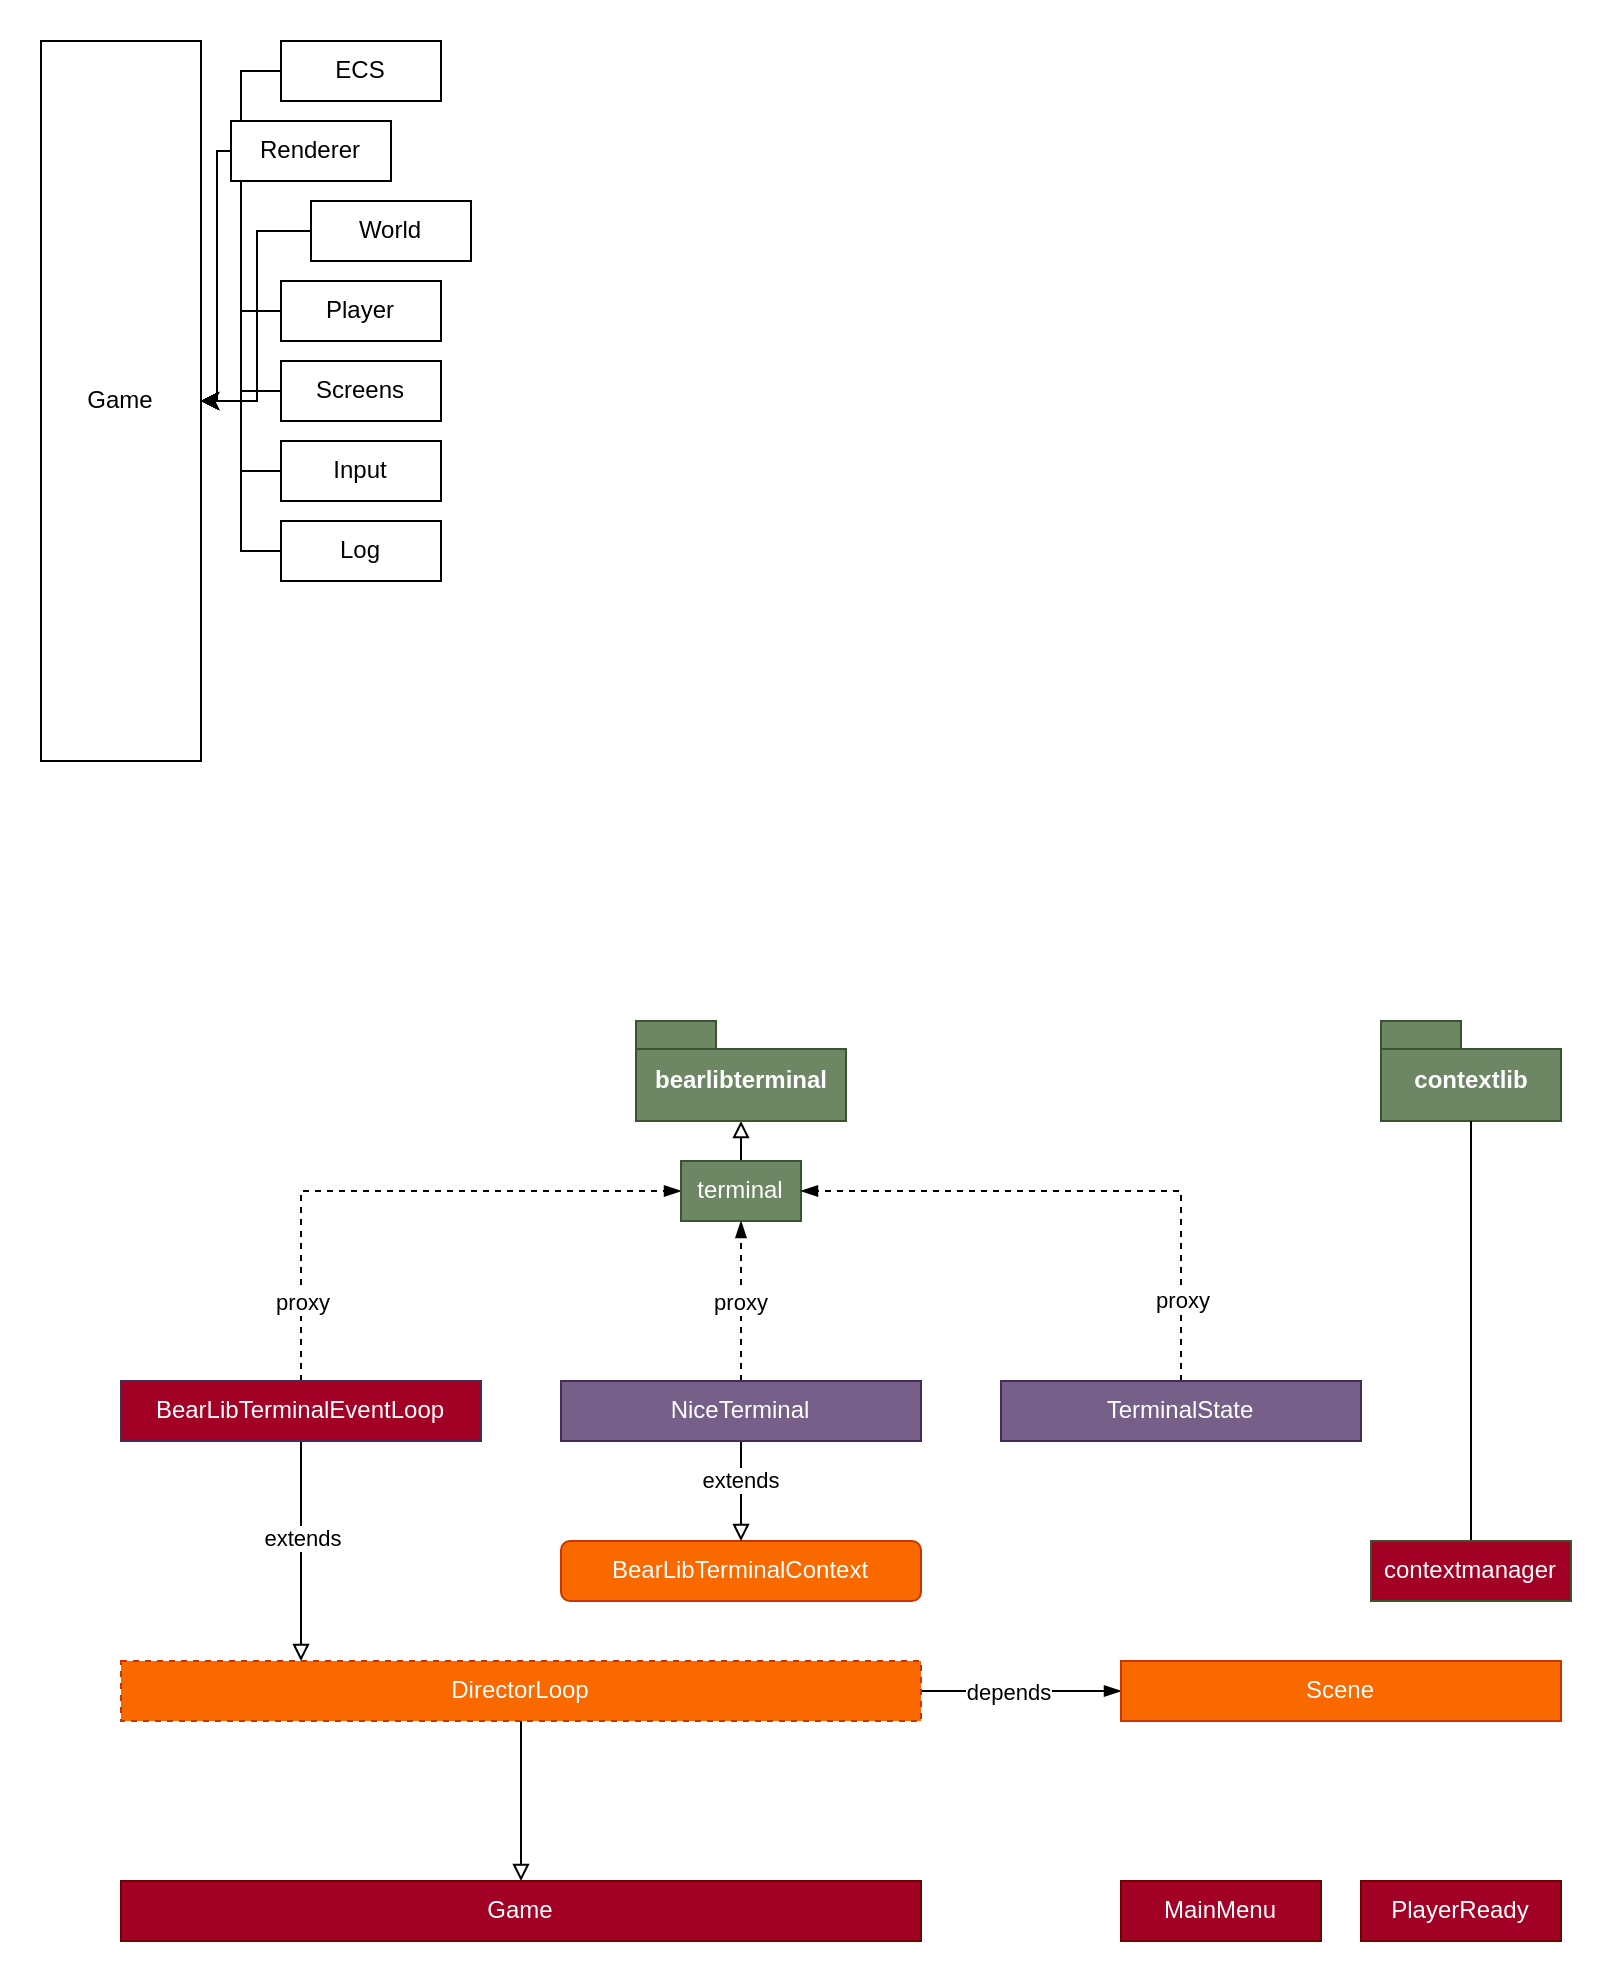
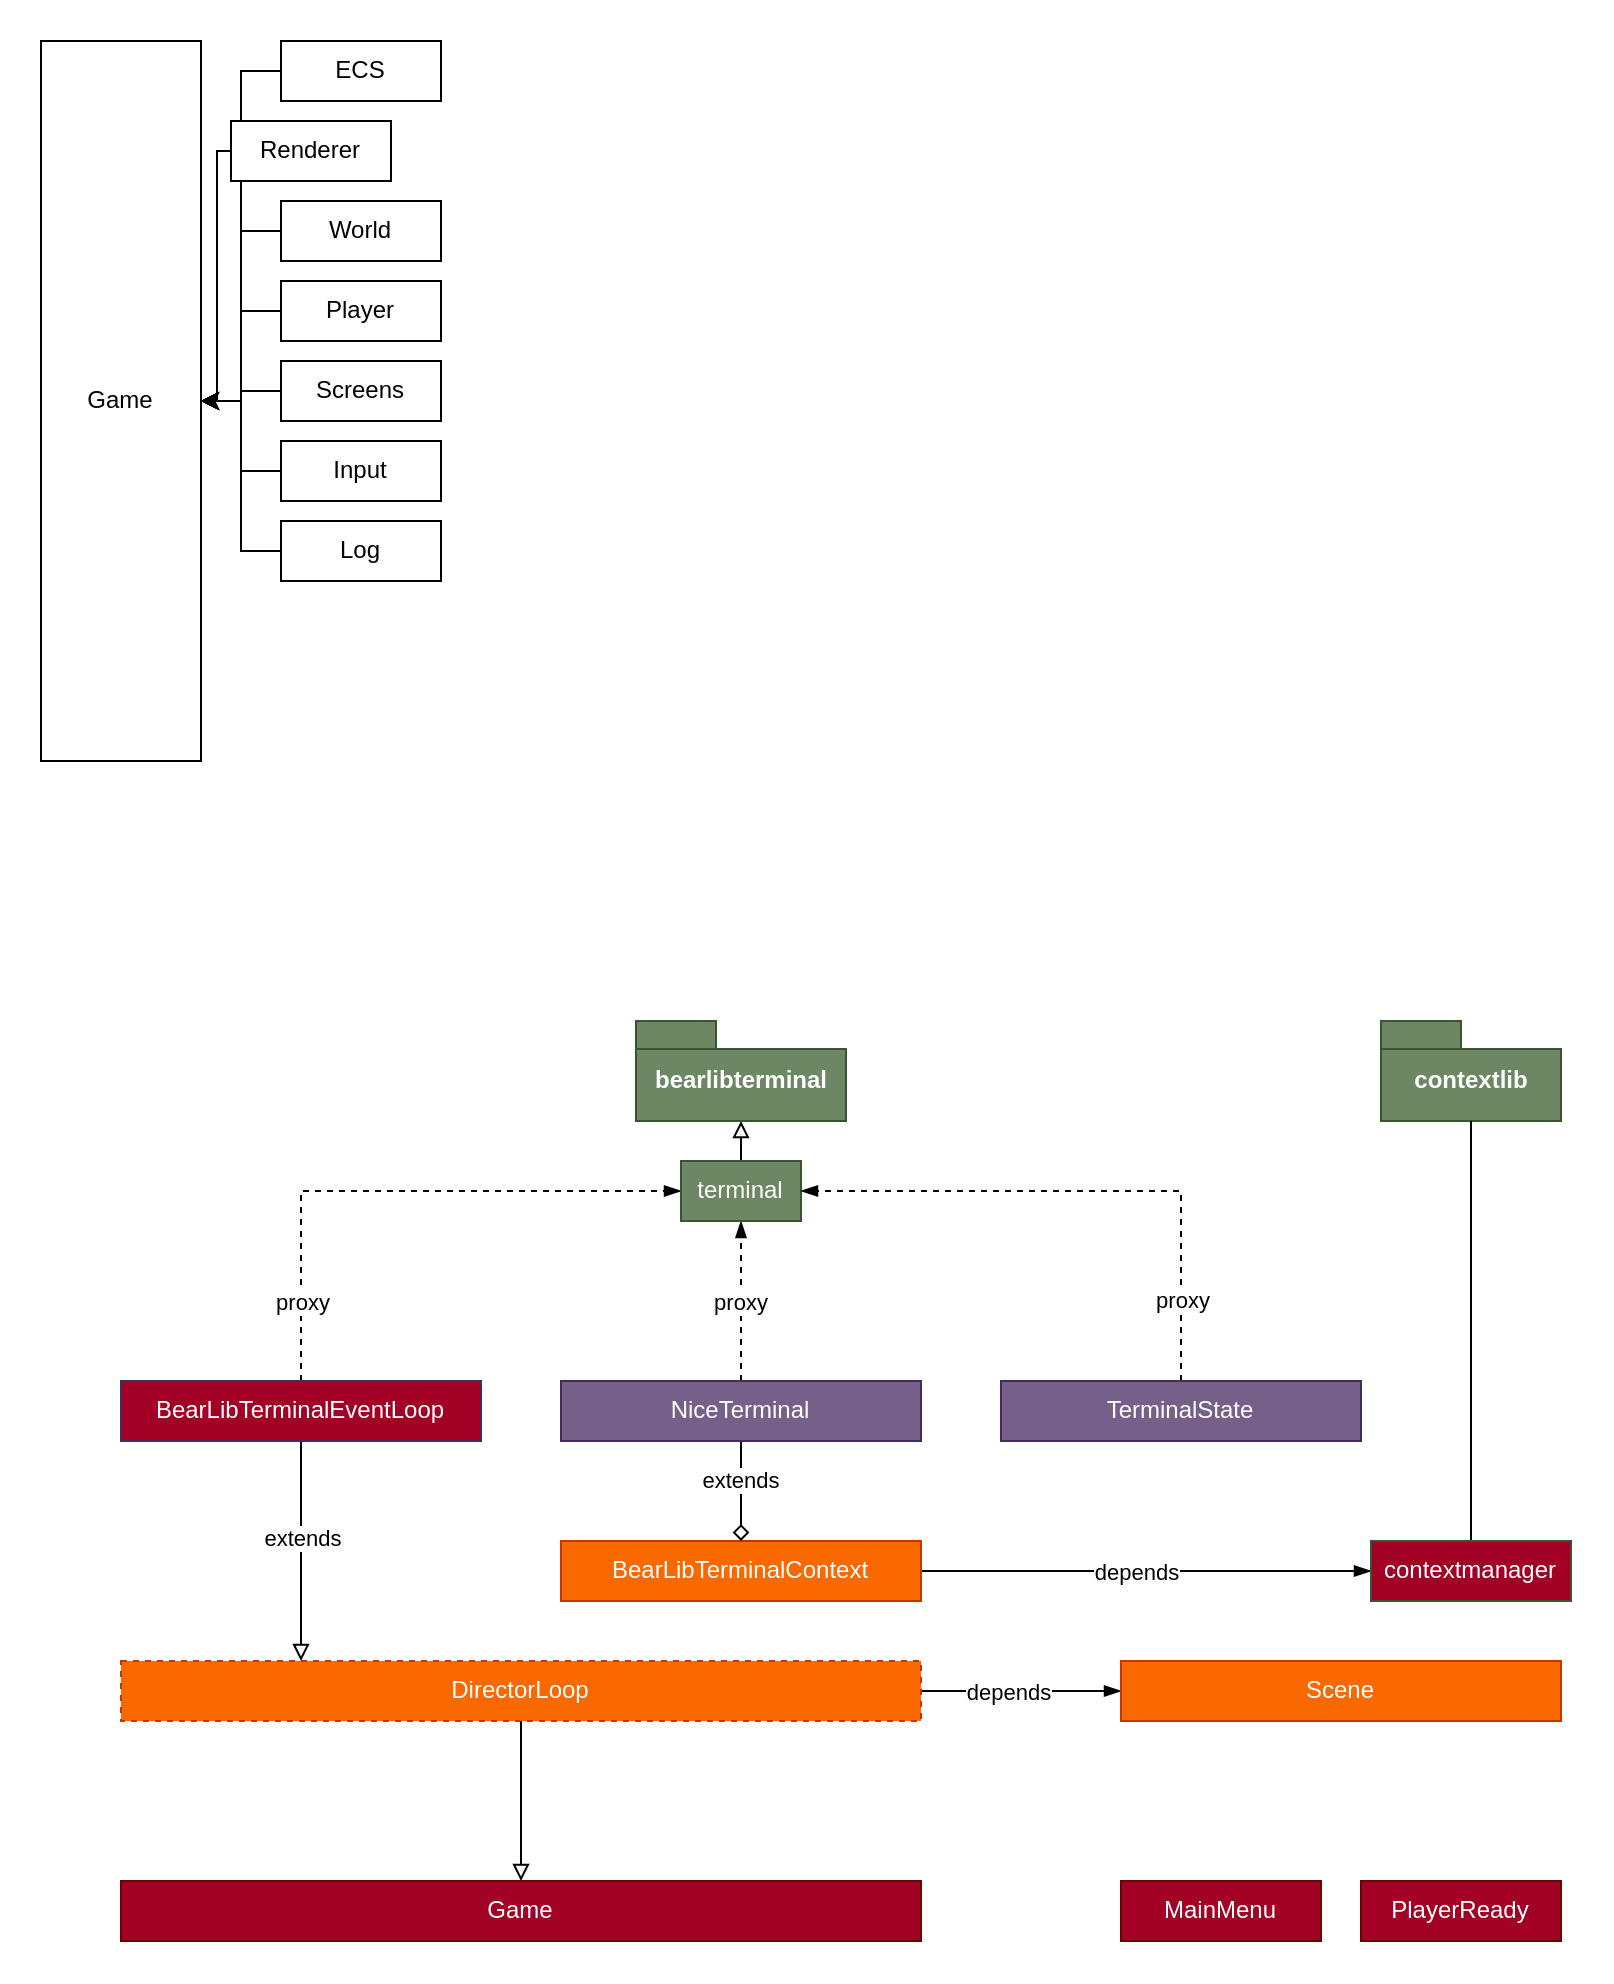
(391, 231) -> (361, 231)
(741, 1523) -> (741, 1524)
(741, 1571) -> (741, 1571)
none -> (1137, 1571)
